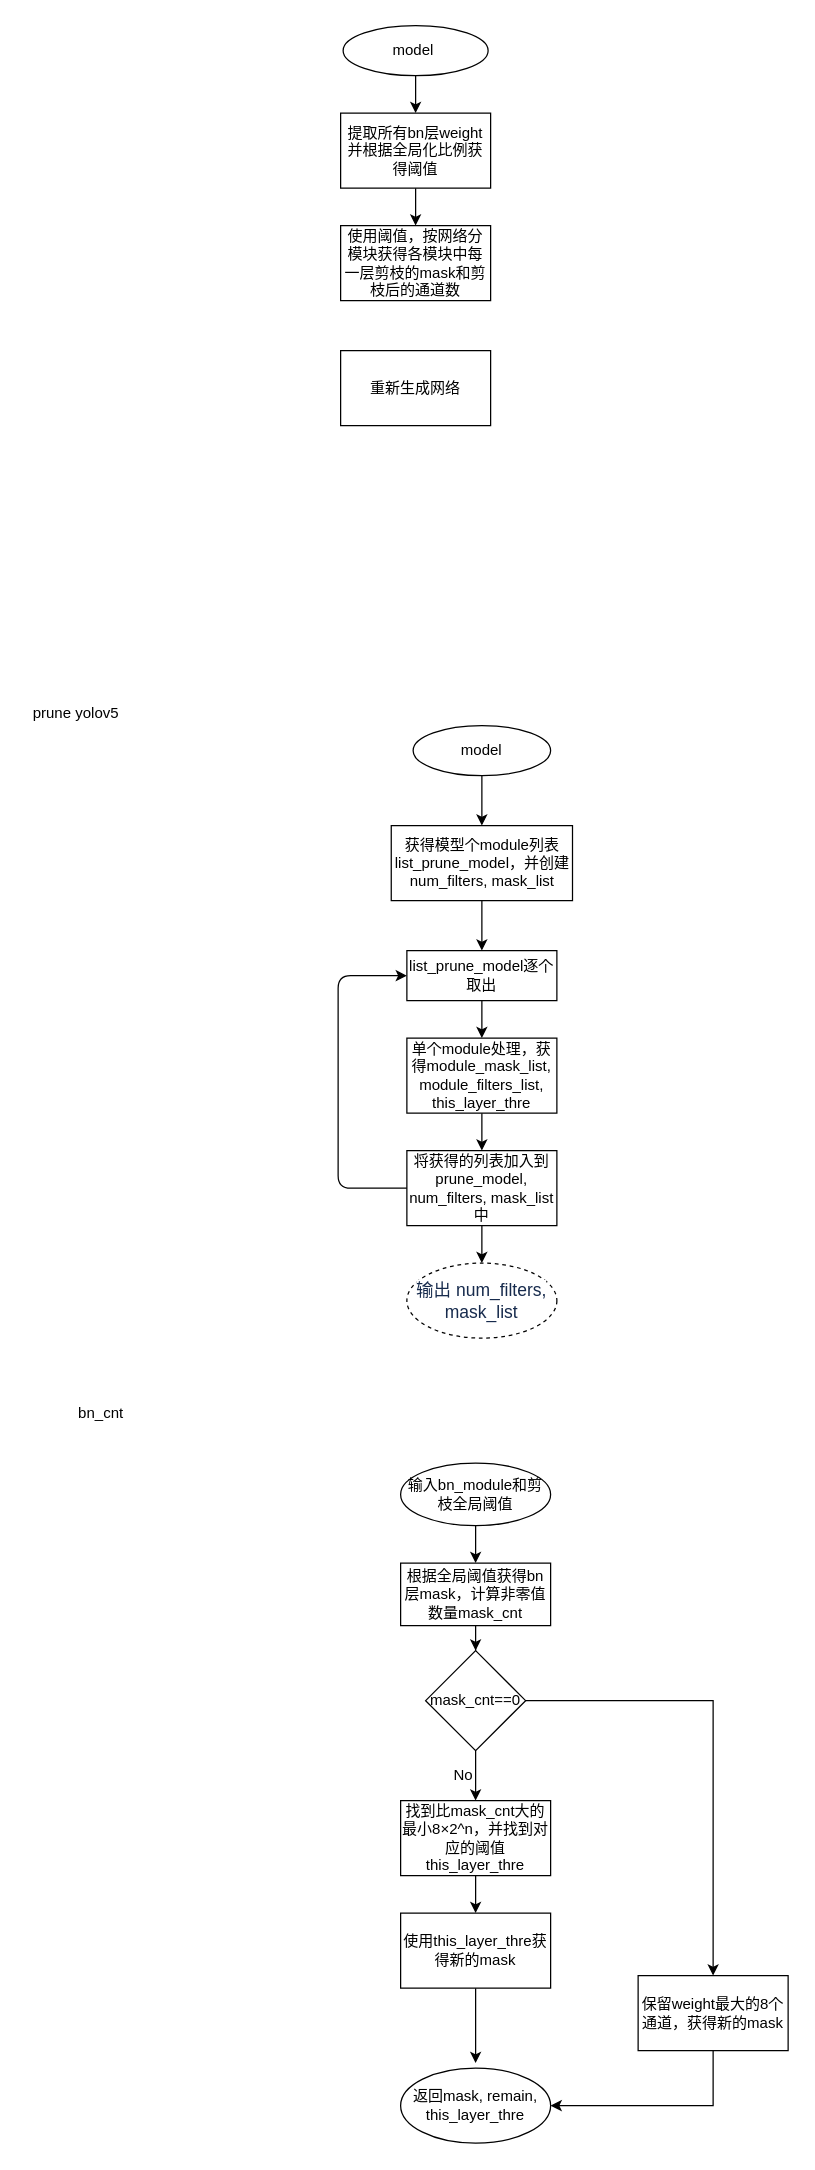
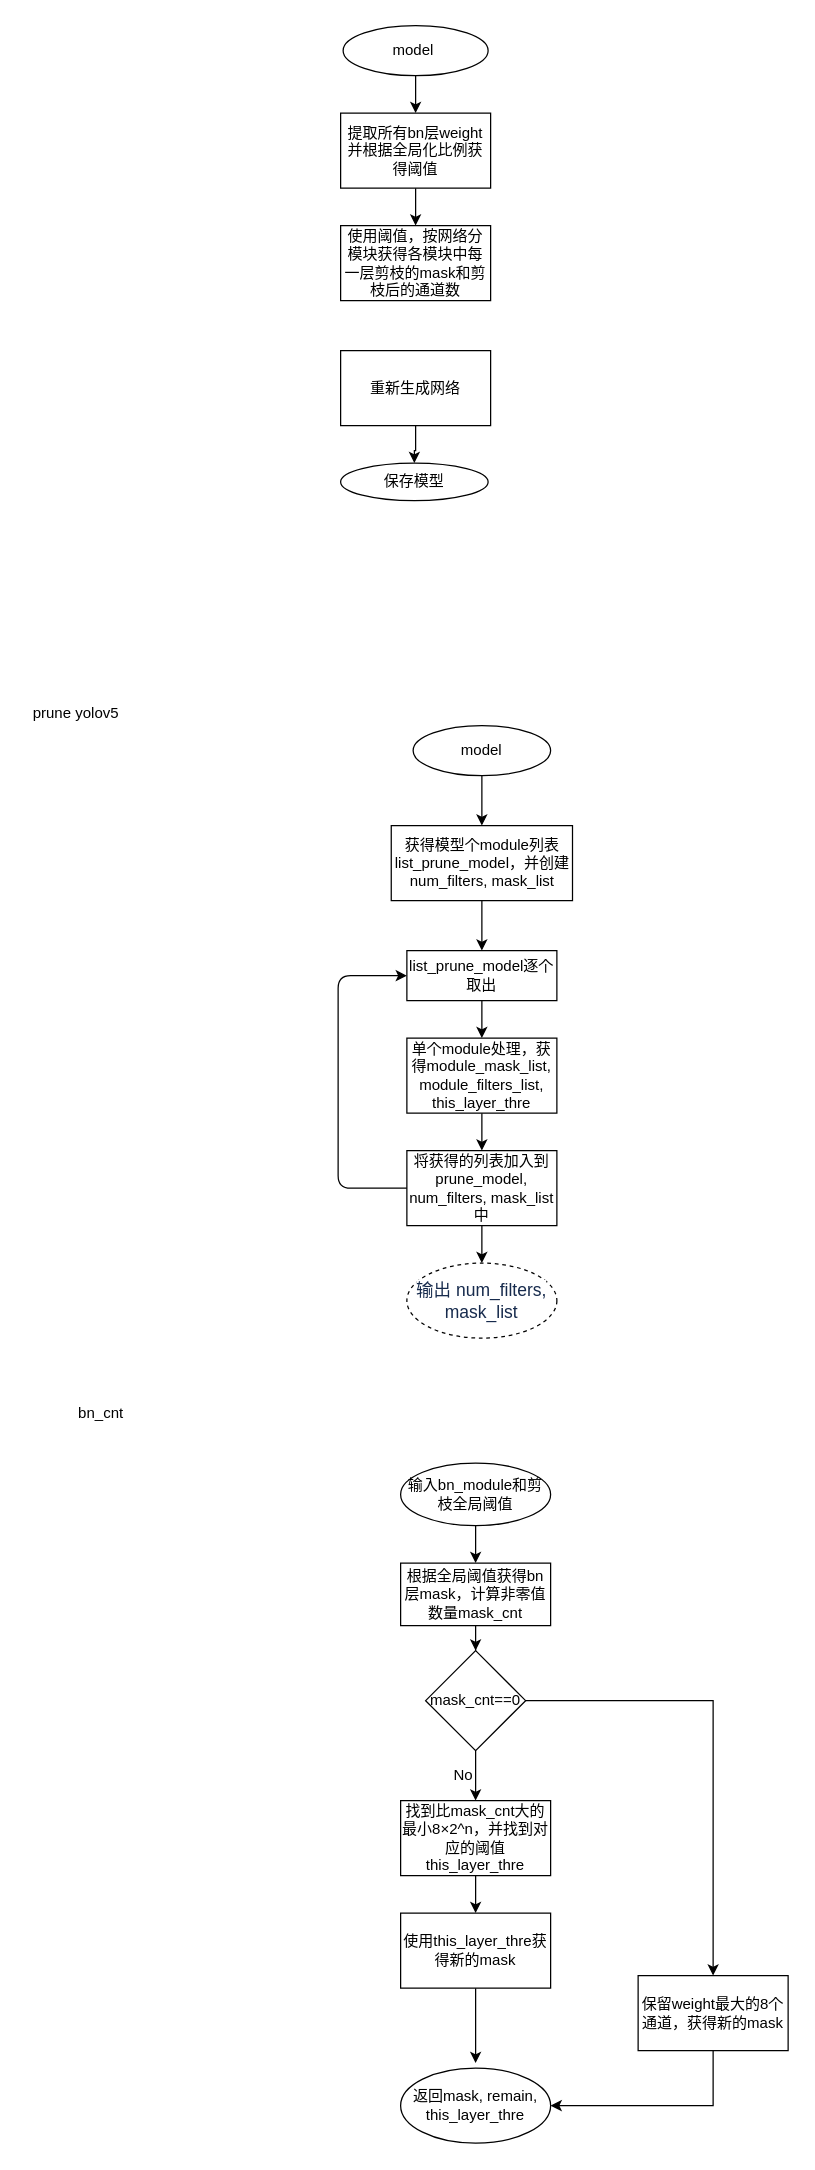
none -> (416, 441)
none -> (414, 482)
